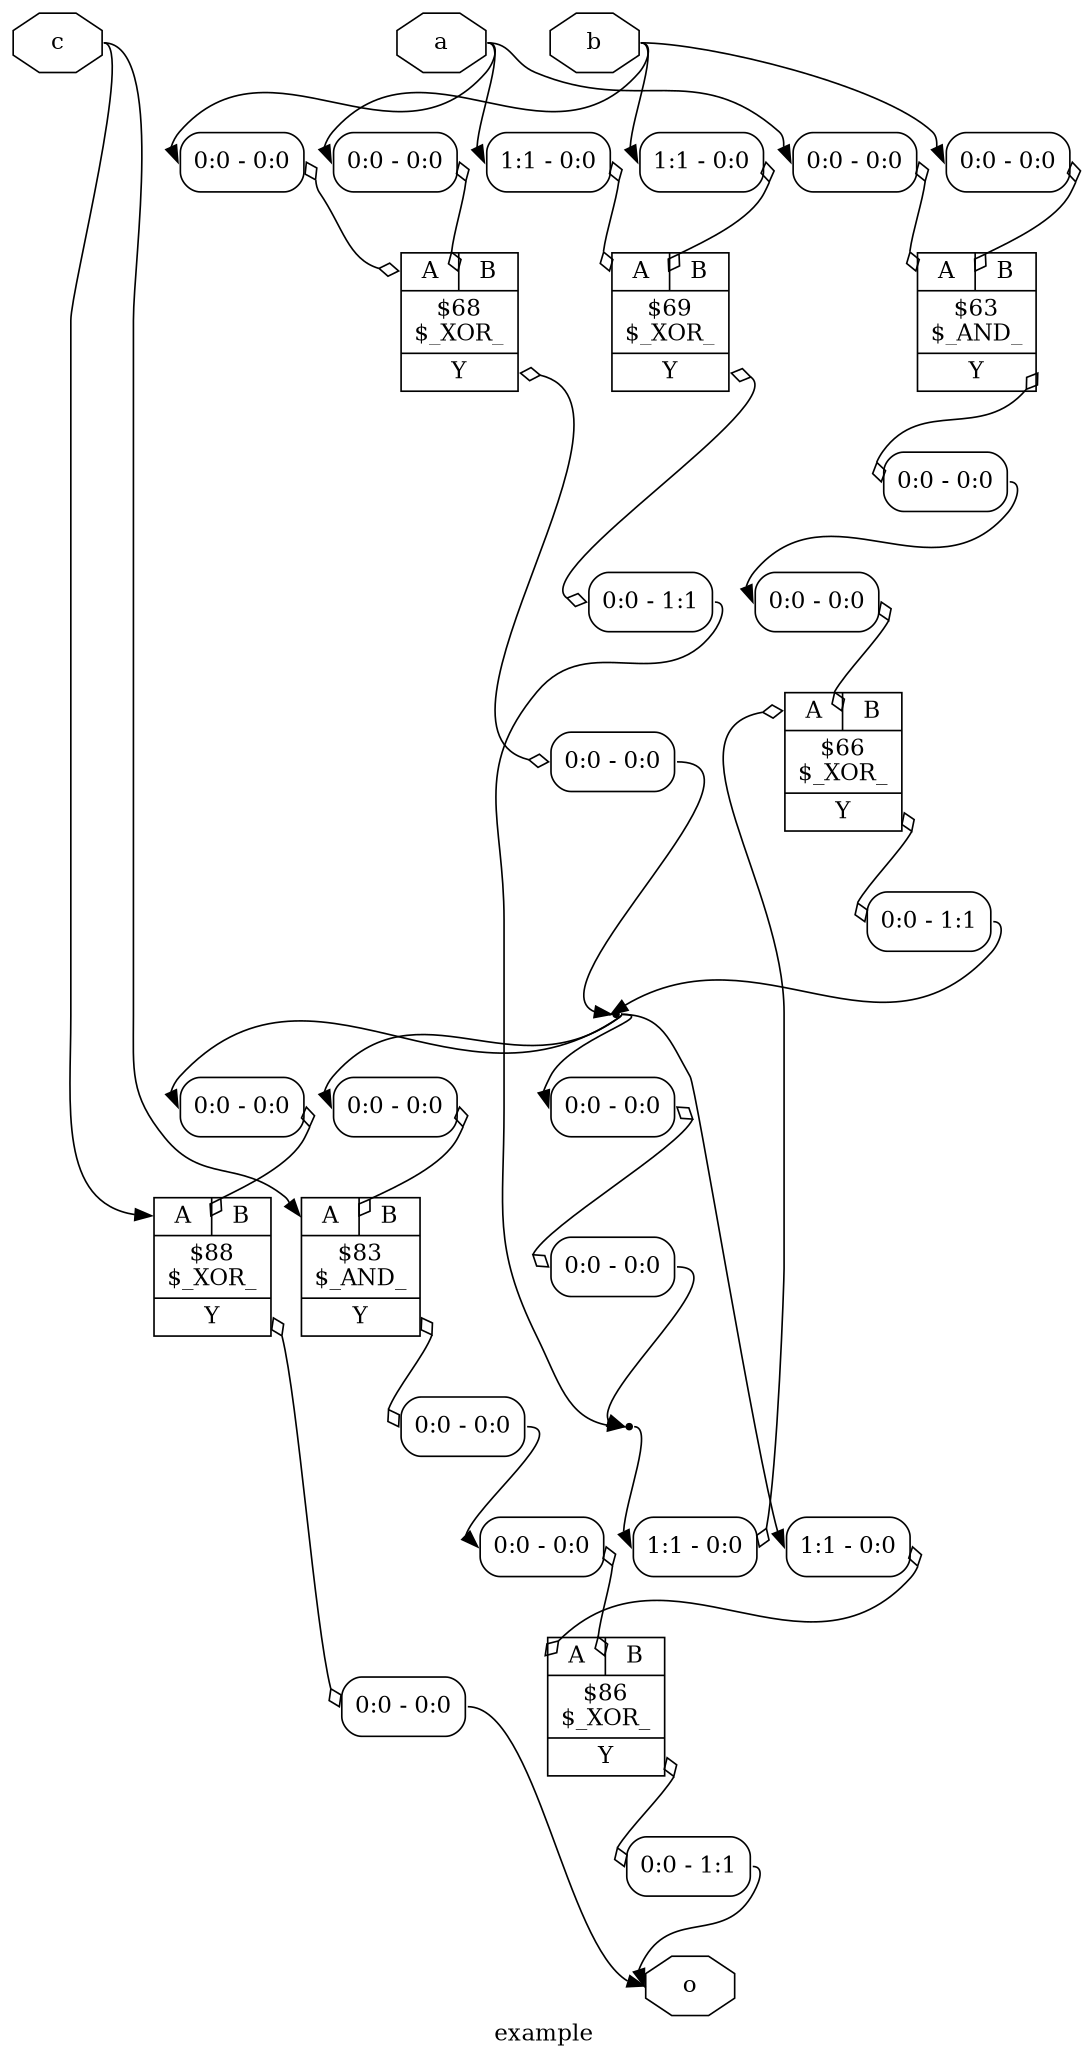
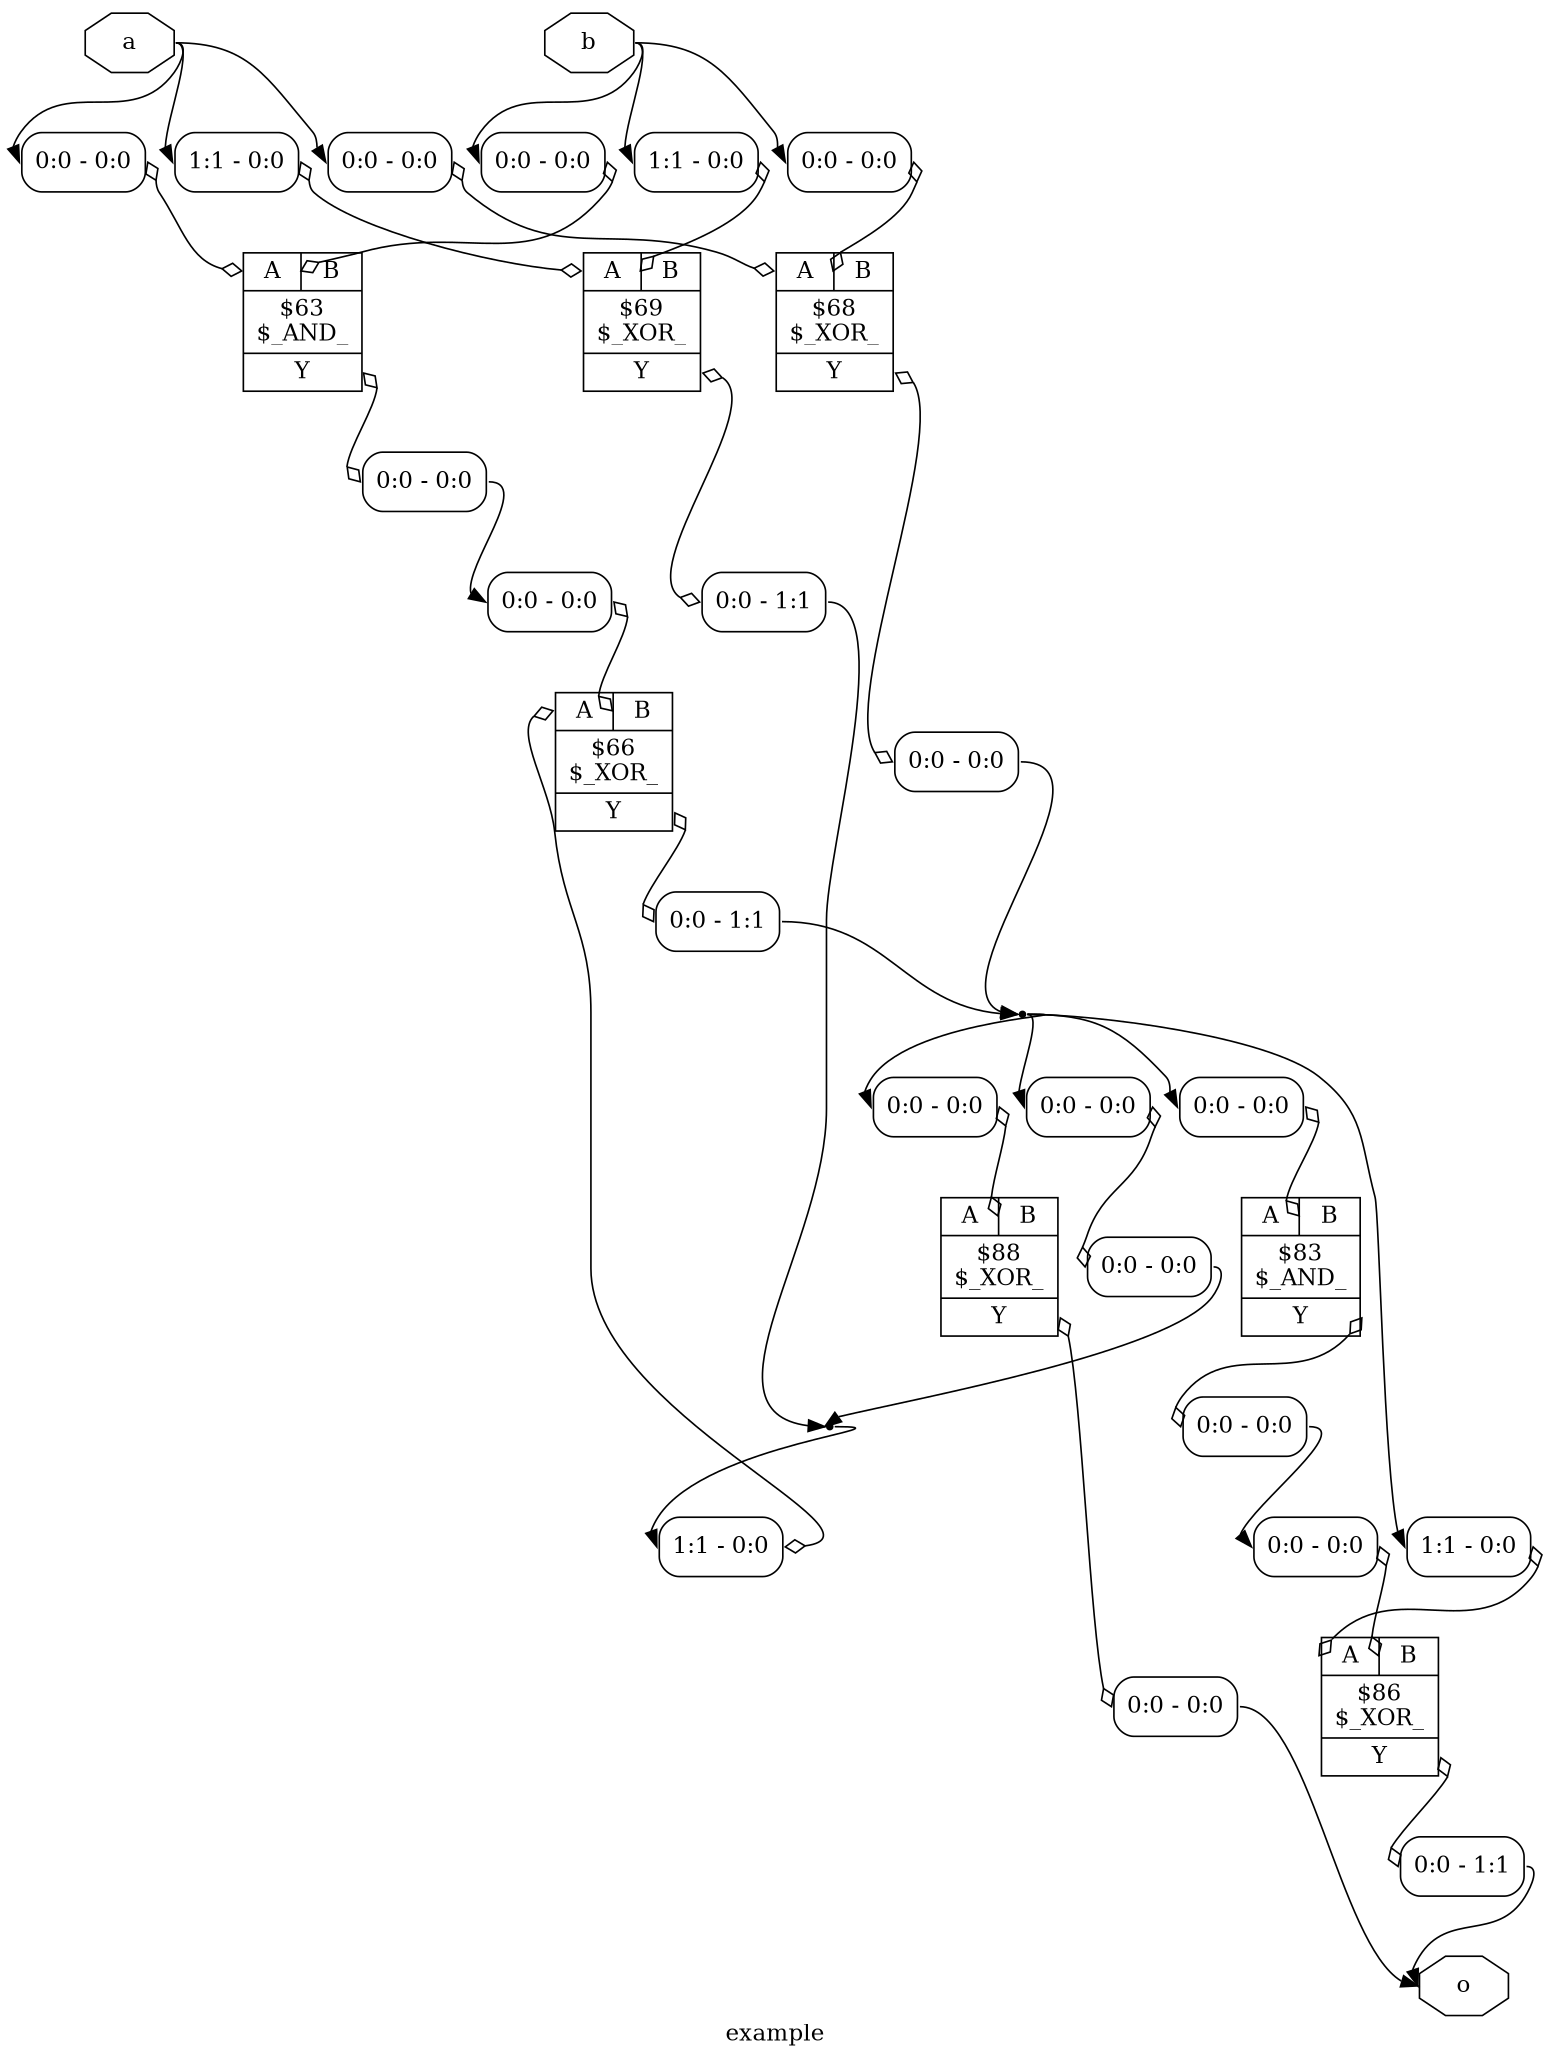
(58, 43) -> none
